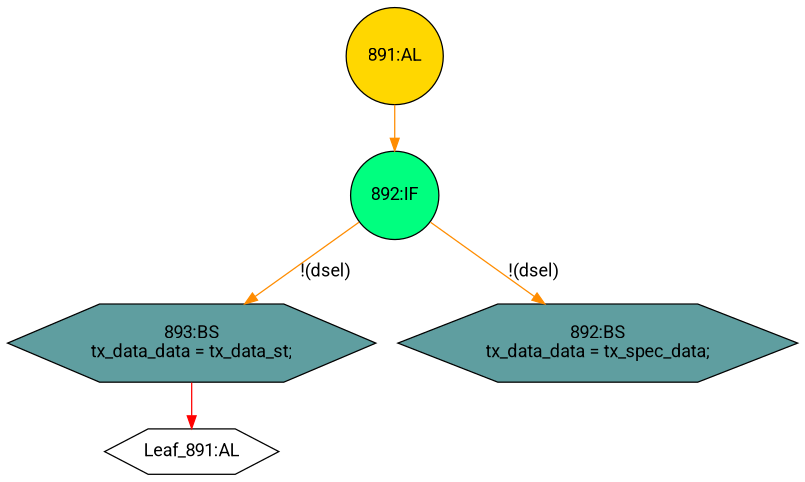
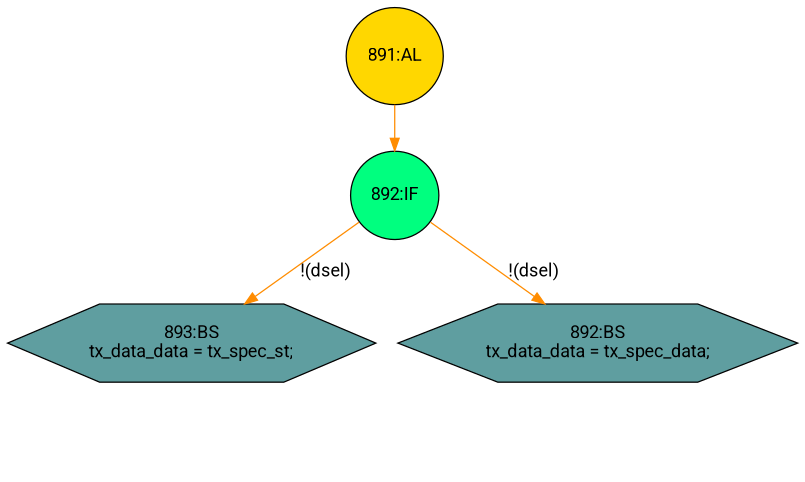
(192, 343) -> (192, 343)
(192, 452) -> none
